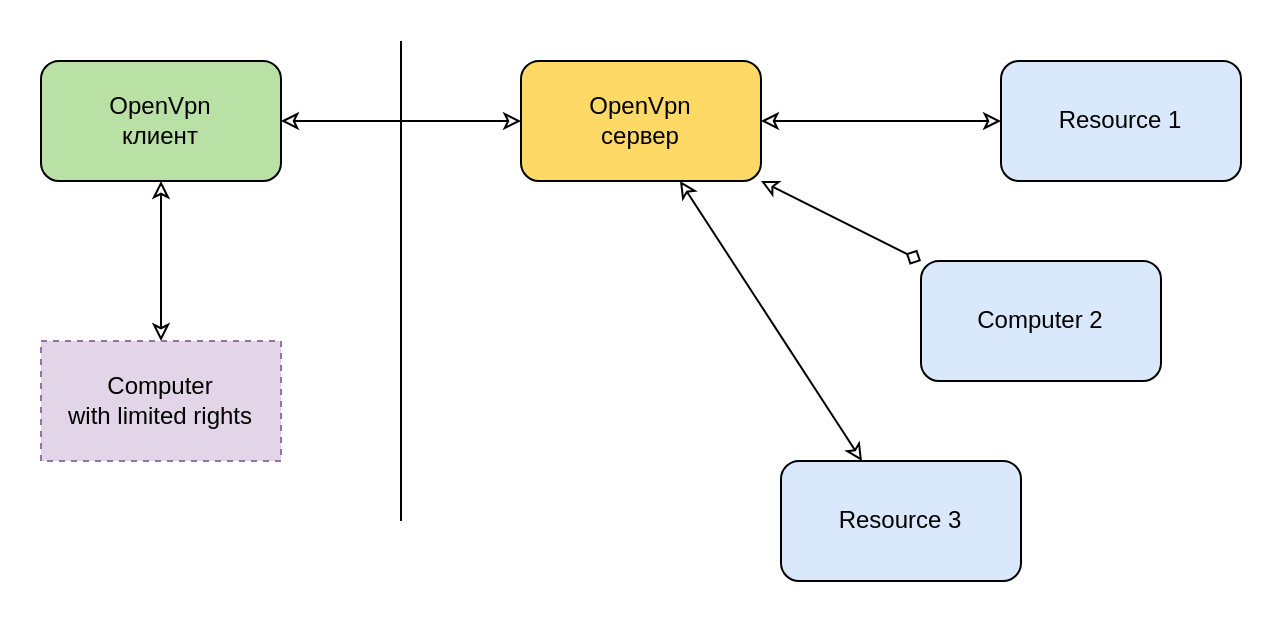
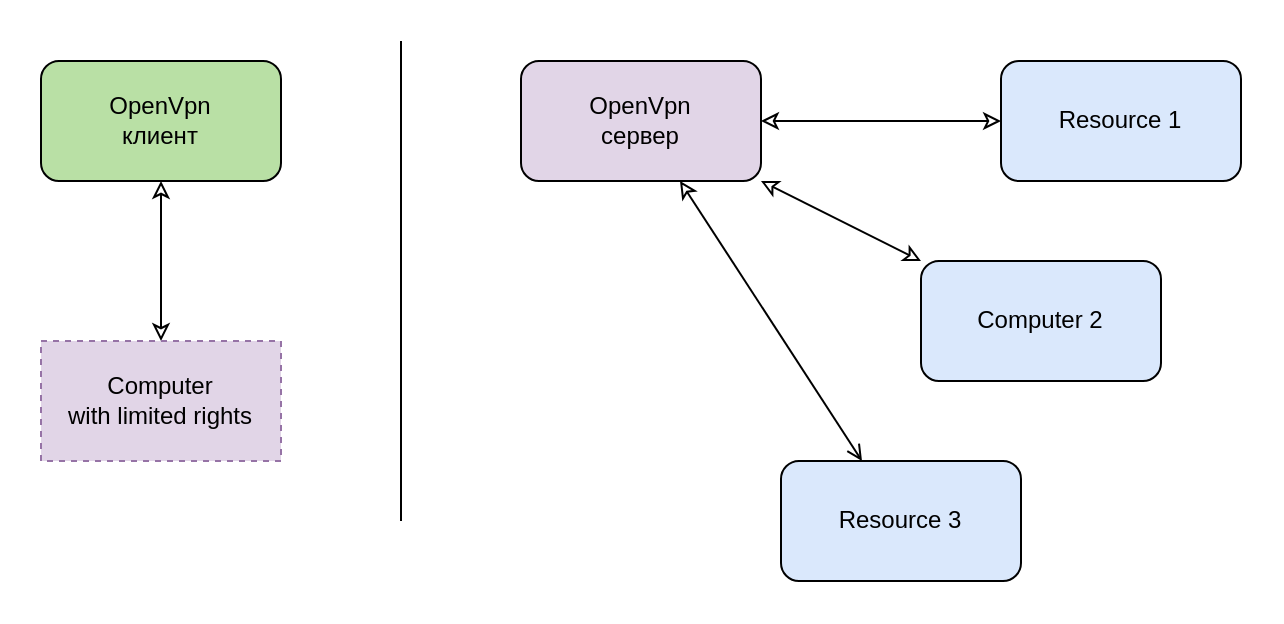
(404, 121) -> none
(641, 121) -> (641, 121)
(906, 254) -> (908, 254)
(854, 449) -> (856, 452)
